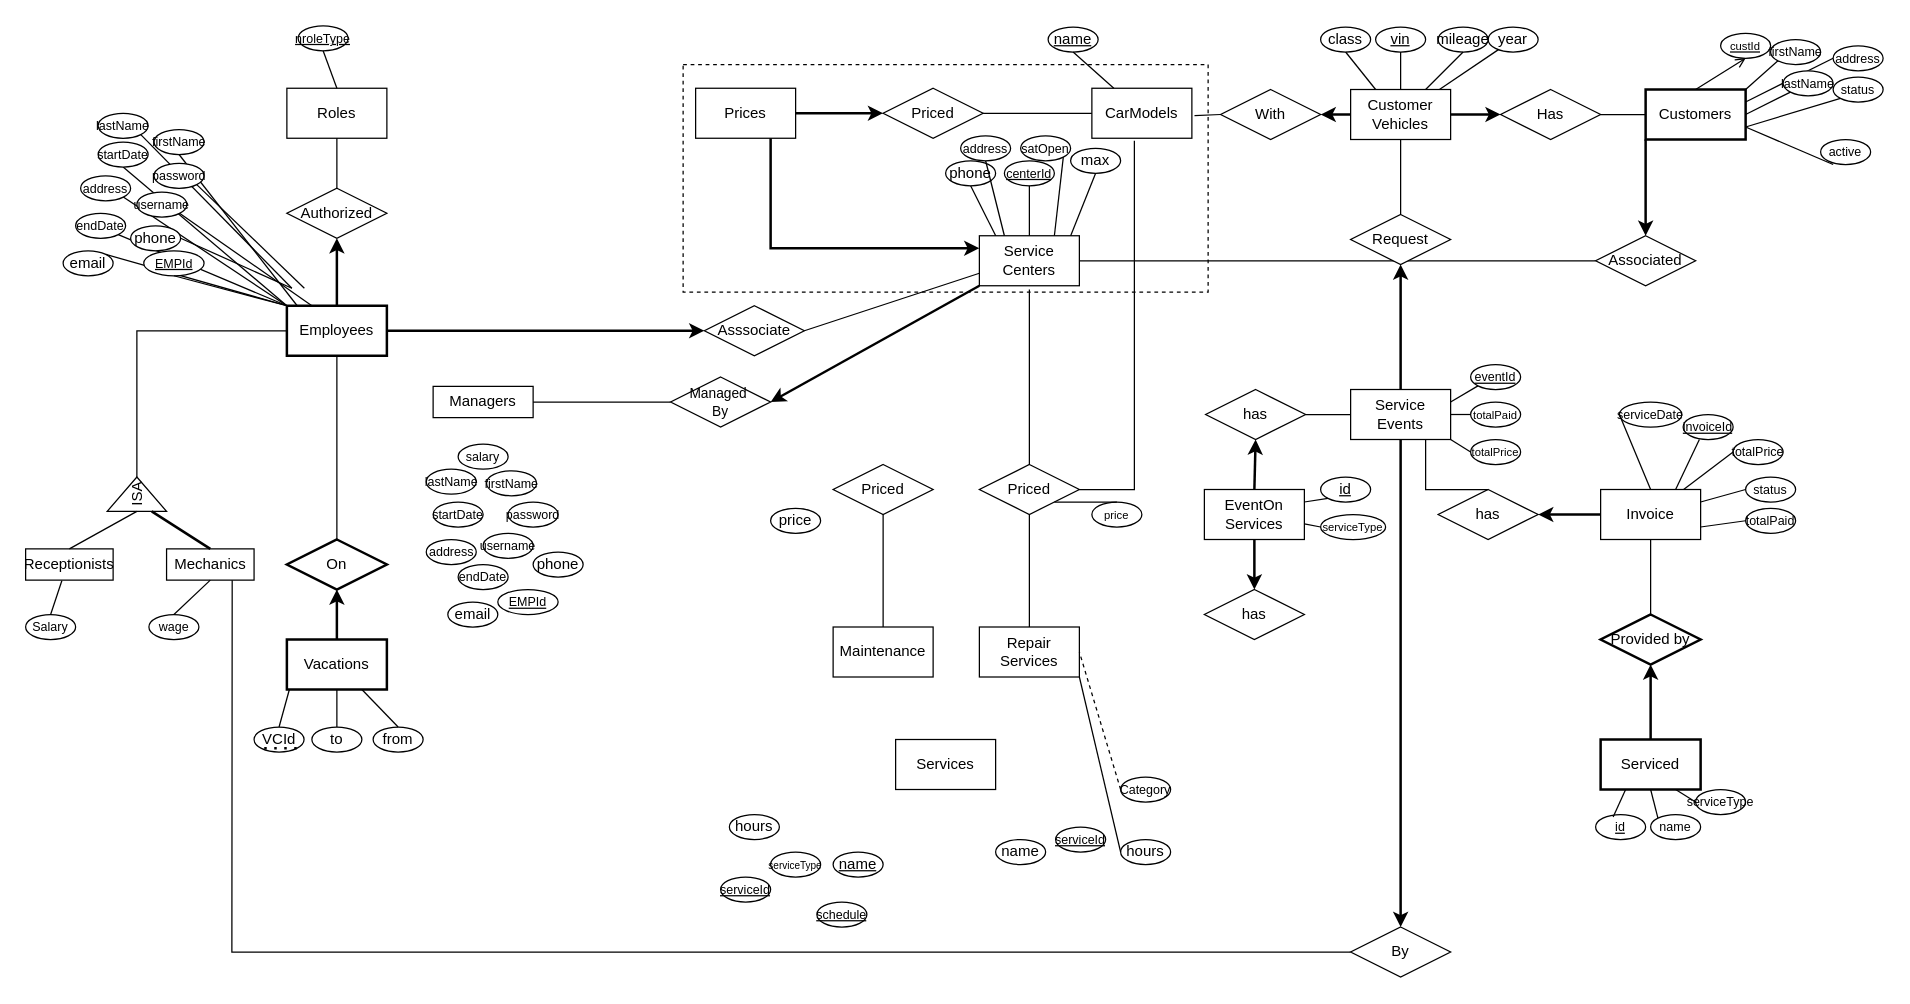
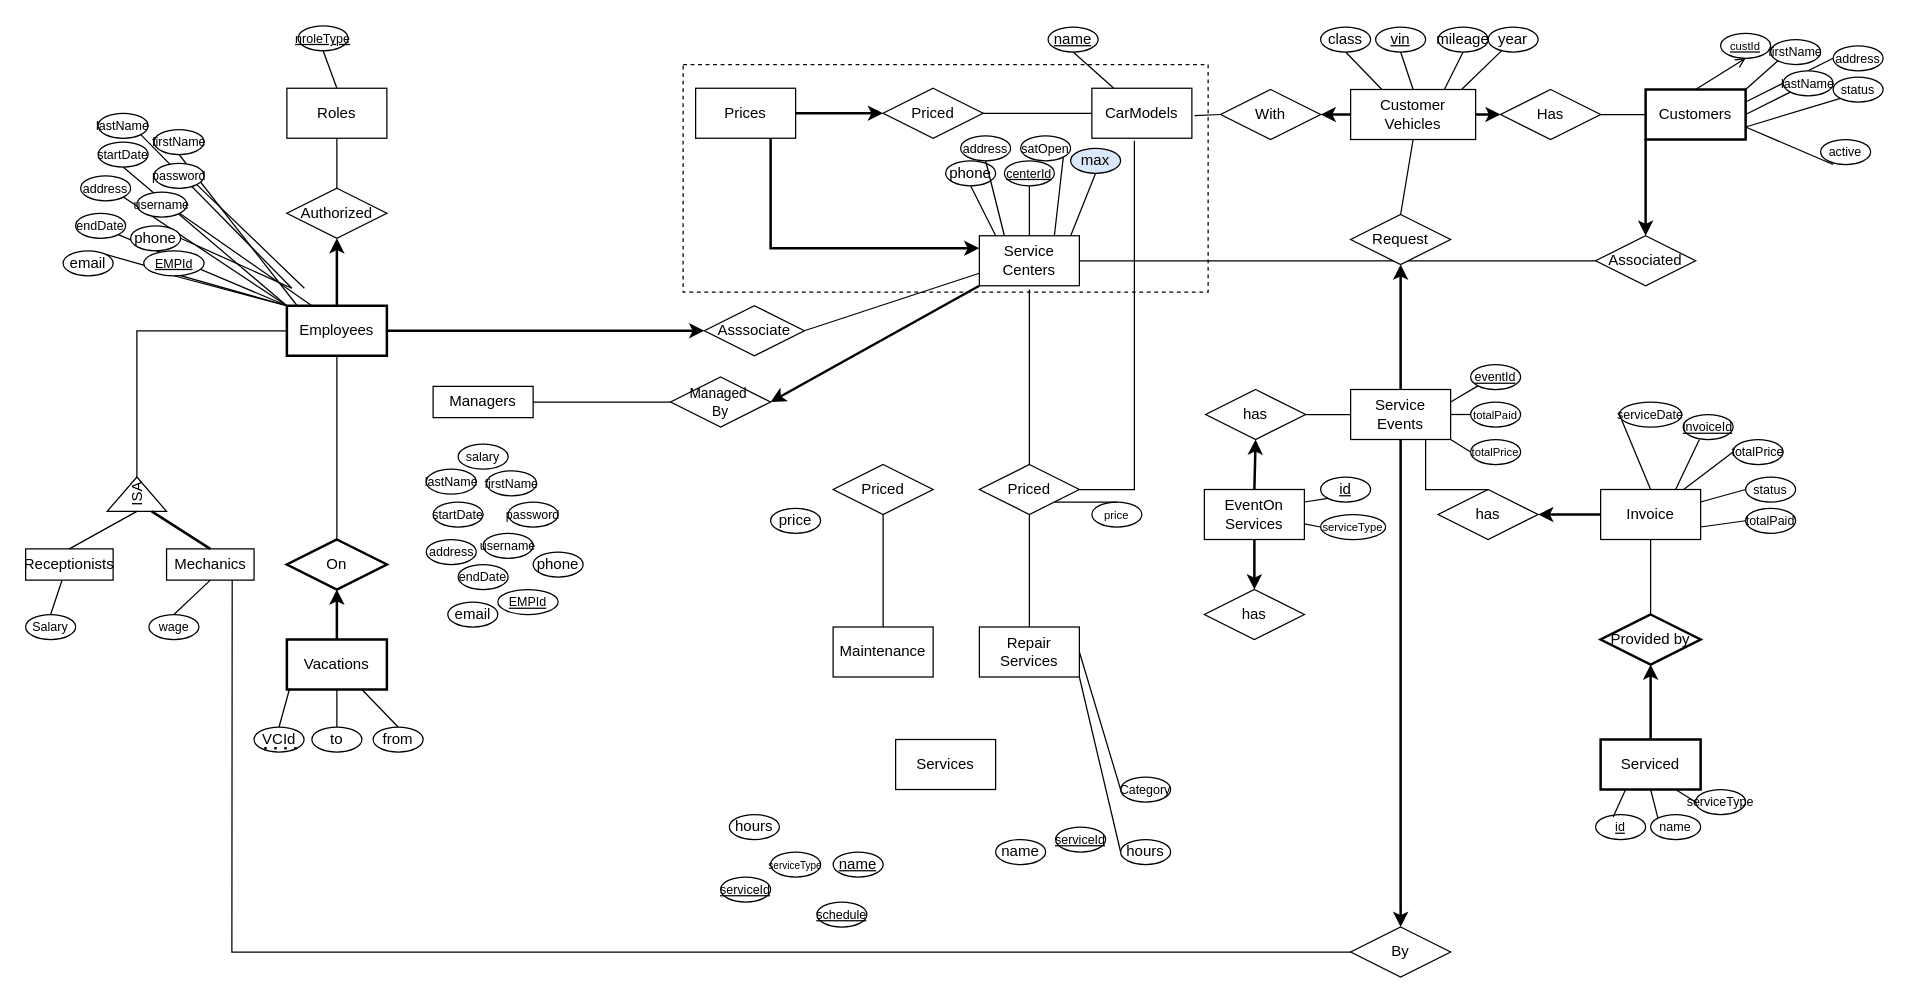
(1401, 114) -> (1413, 114)
(1096, 161) -> (1096, 161)
(1100, 720) -> (1100, 720)
